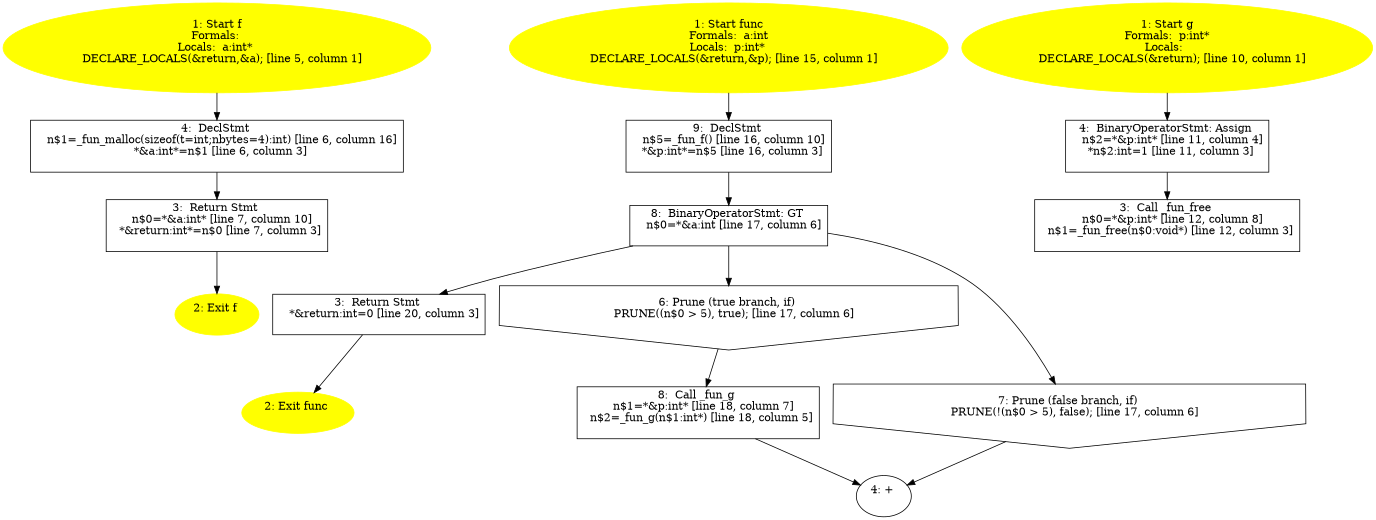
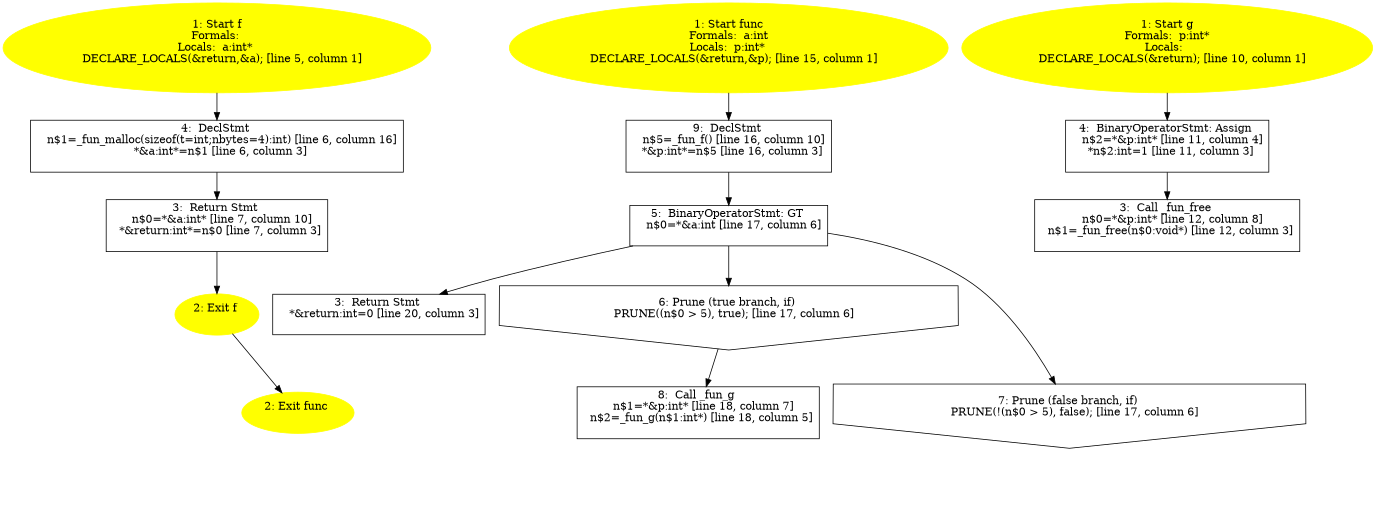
(729, 226) -> (729, 226)
(341, 361) -> (255, 360)
(884, 496) -> none
